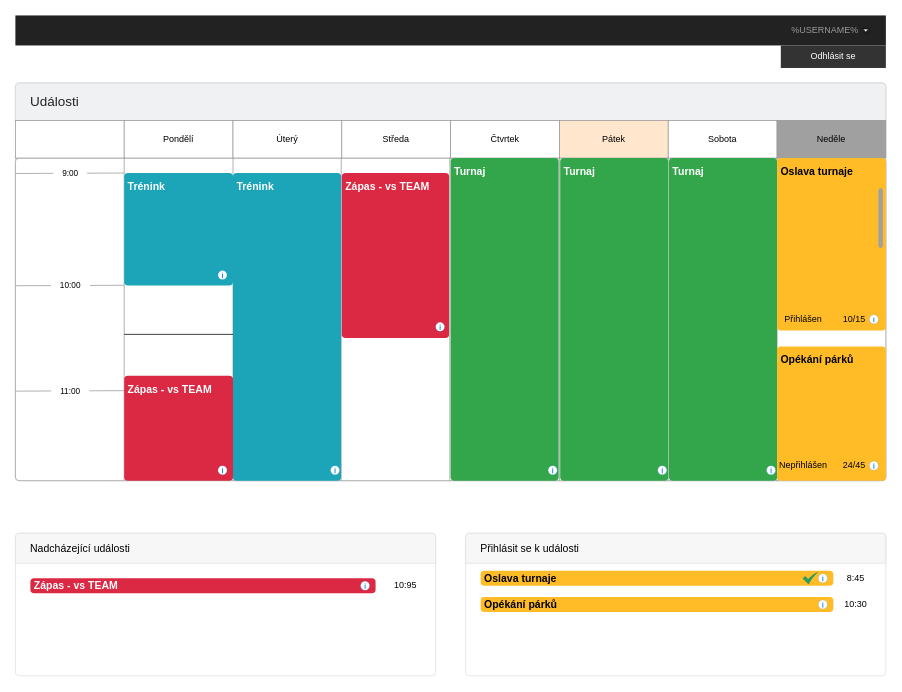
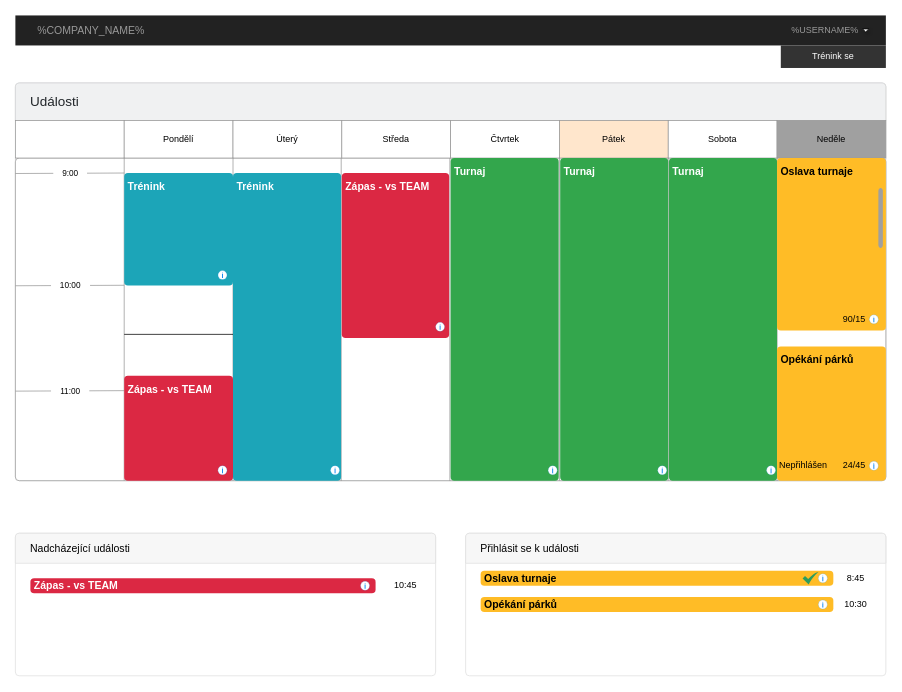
none -> (91, 30)
(833, 57) -> (833, 57)
(803, 319) -> none
(854, 319) -> (854, 319)
(405, 585) -> (405, 585)
